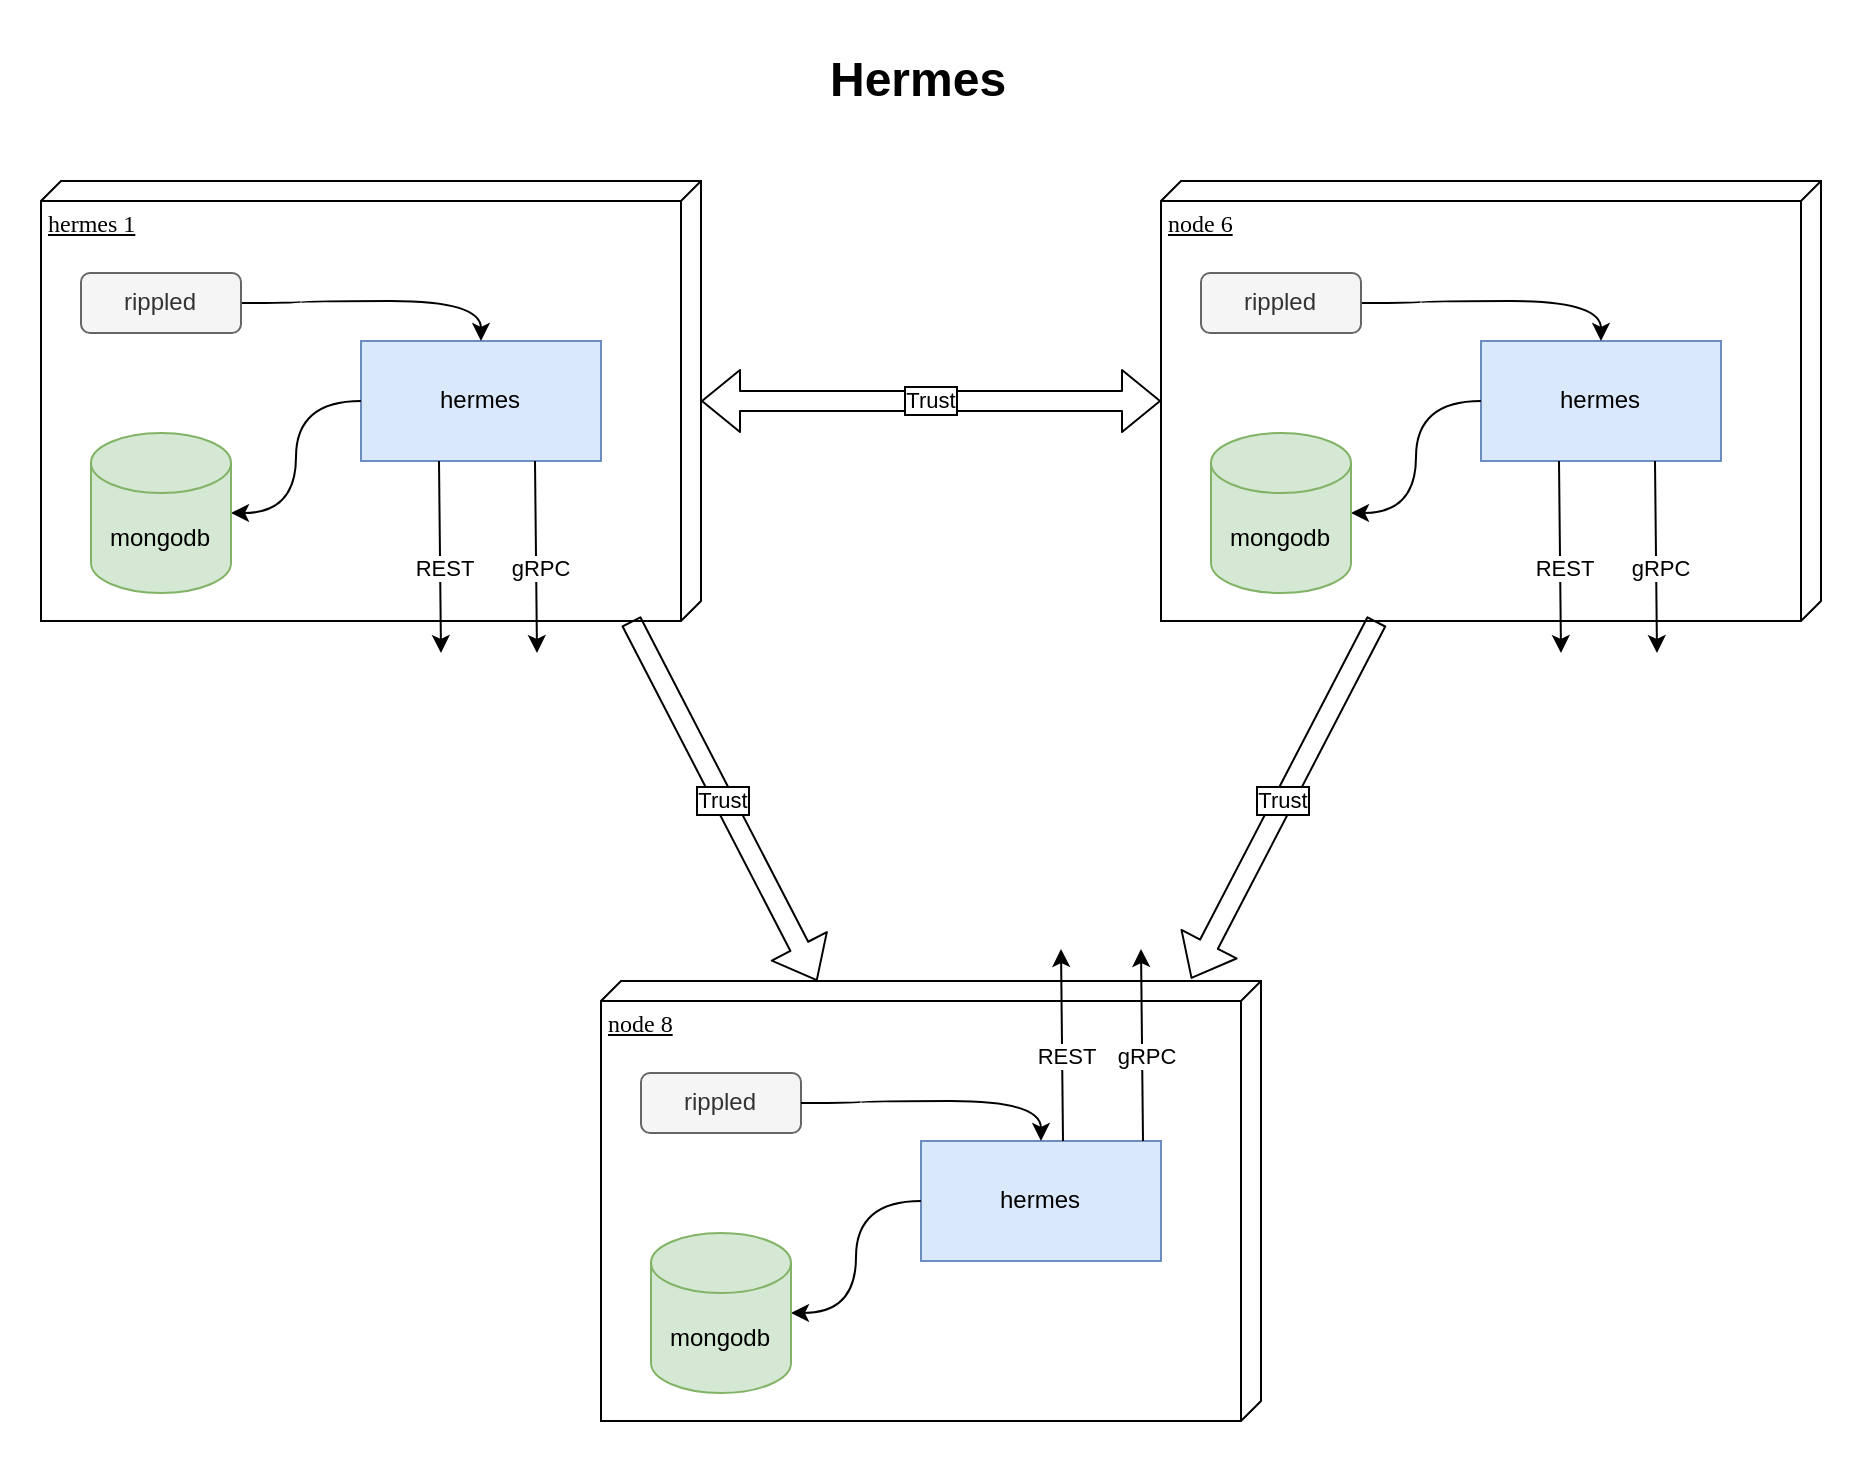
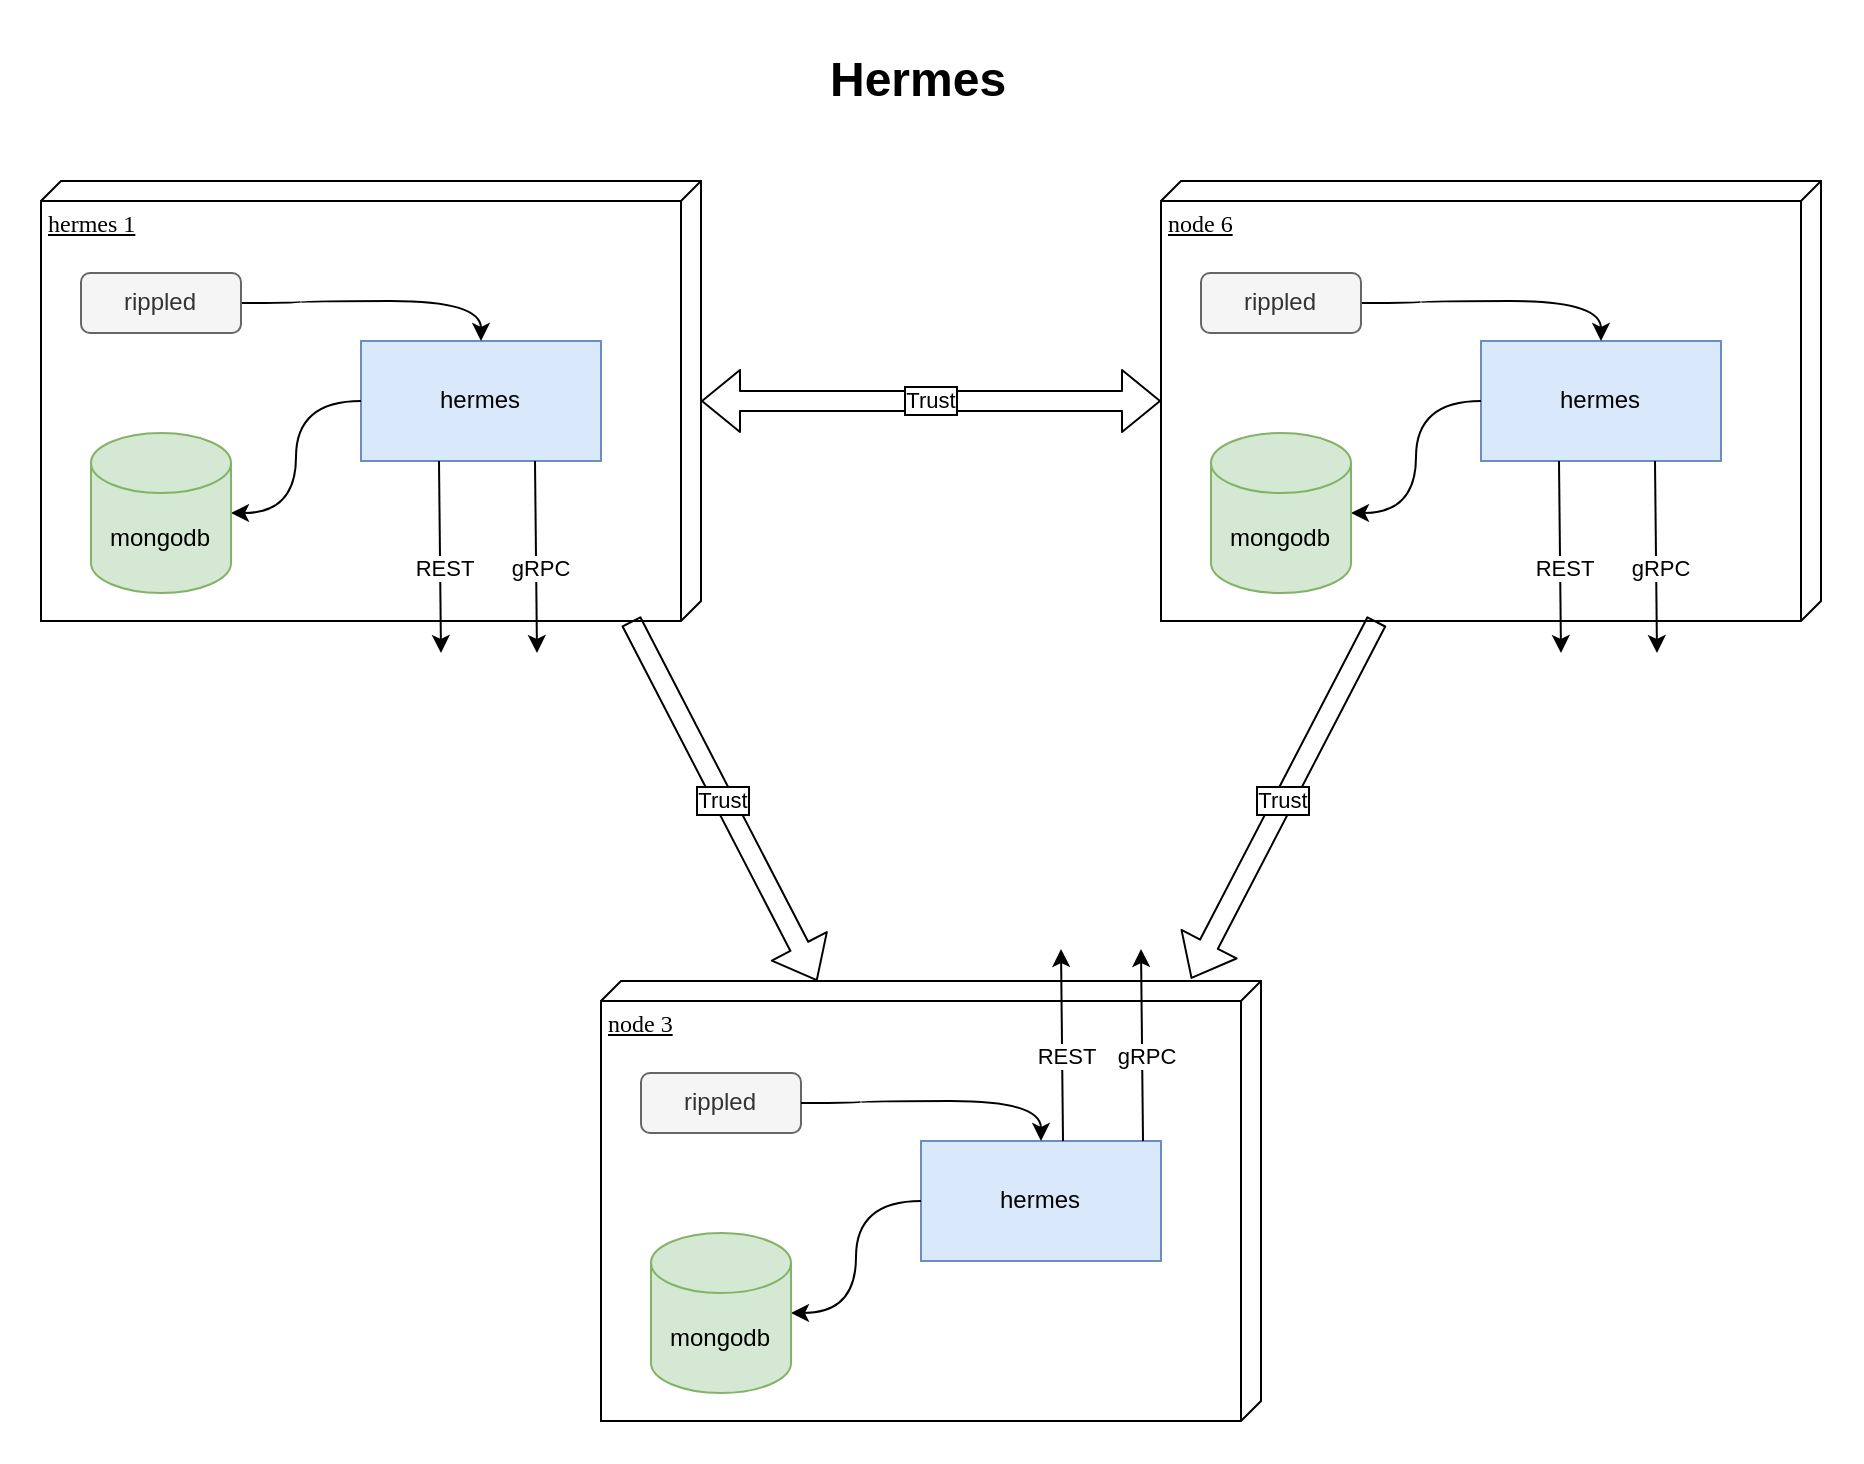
(646, 1025) -> (646, 1025)
